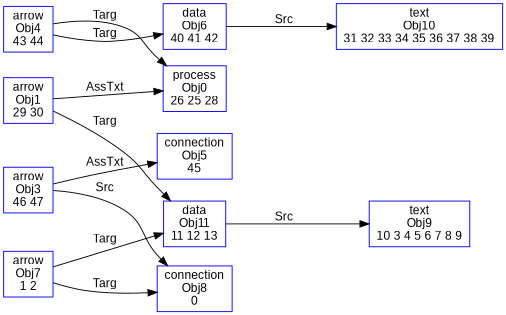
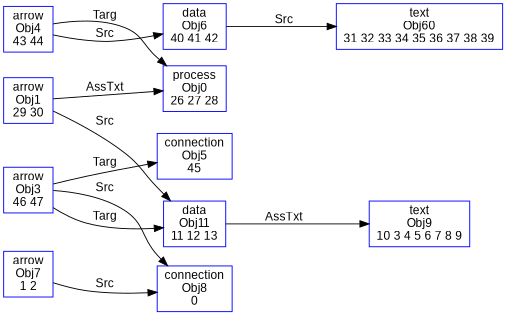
(419, 27) -> (419, 27)
(105, 34) -> (105, 34)
(195, 89) -> (195, 89)
(105, 122) -> (105, 122)
(105, 163) -> (105, 163)
(284, 218) -> (284, 218)
(104, 251) -> (102, 226)
(105, 284) -> (105, 284)
